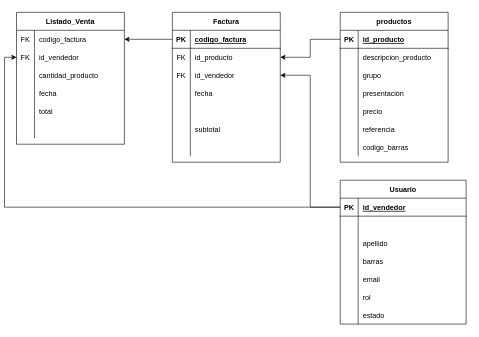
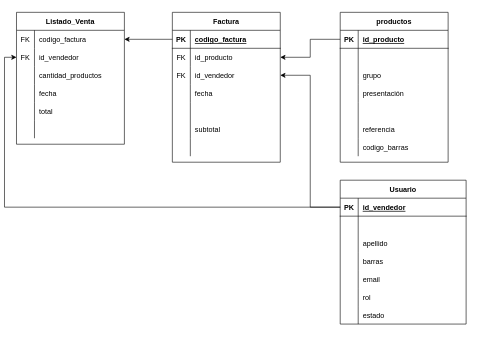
(404, 57) -> none
(72, 76) -> (74, 76)
(404, 111) -> none
